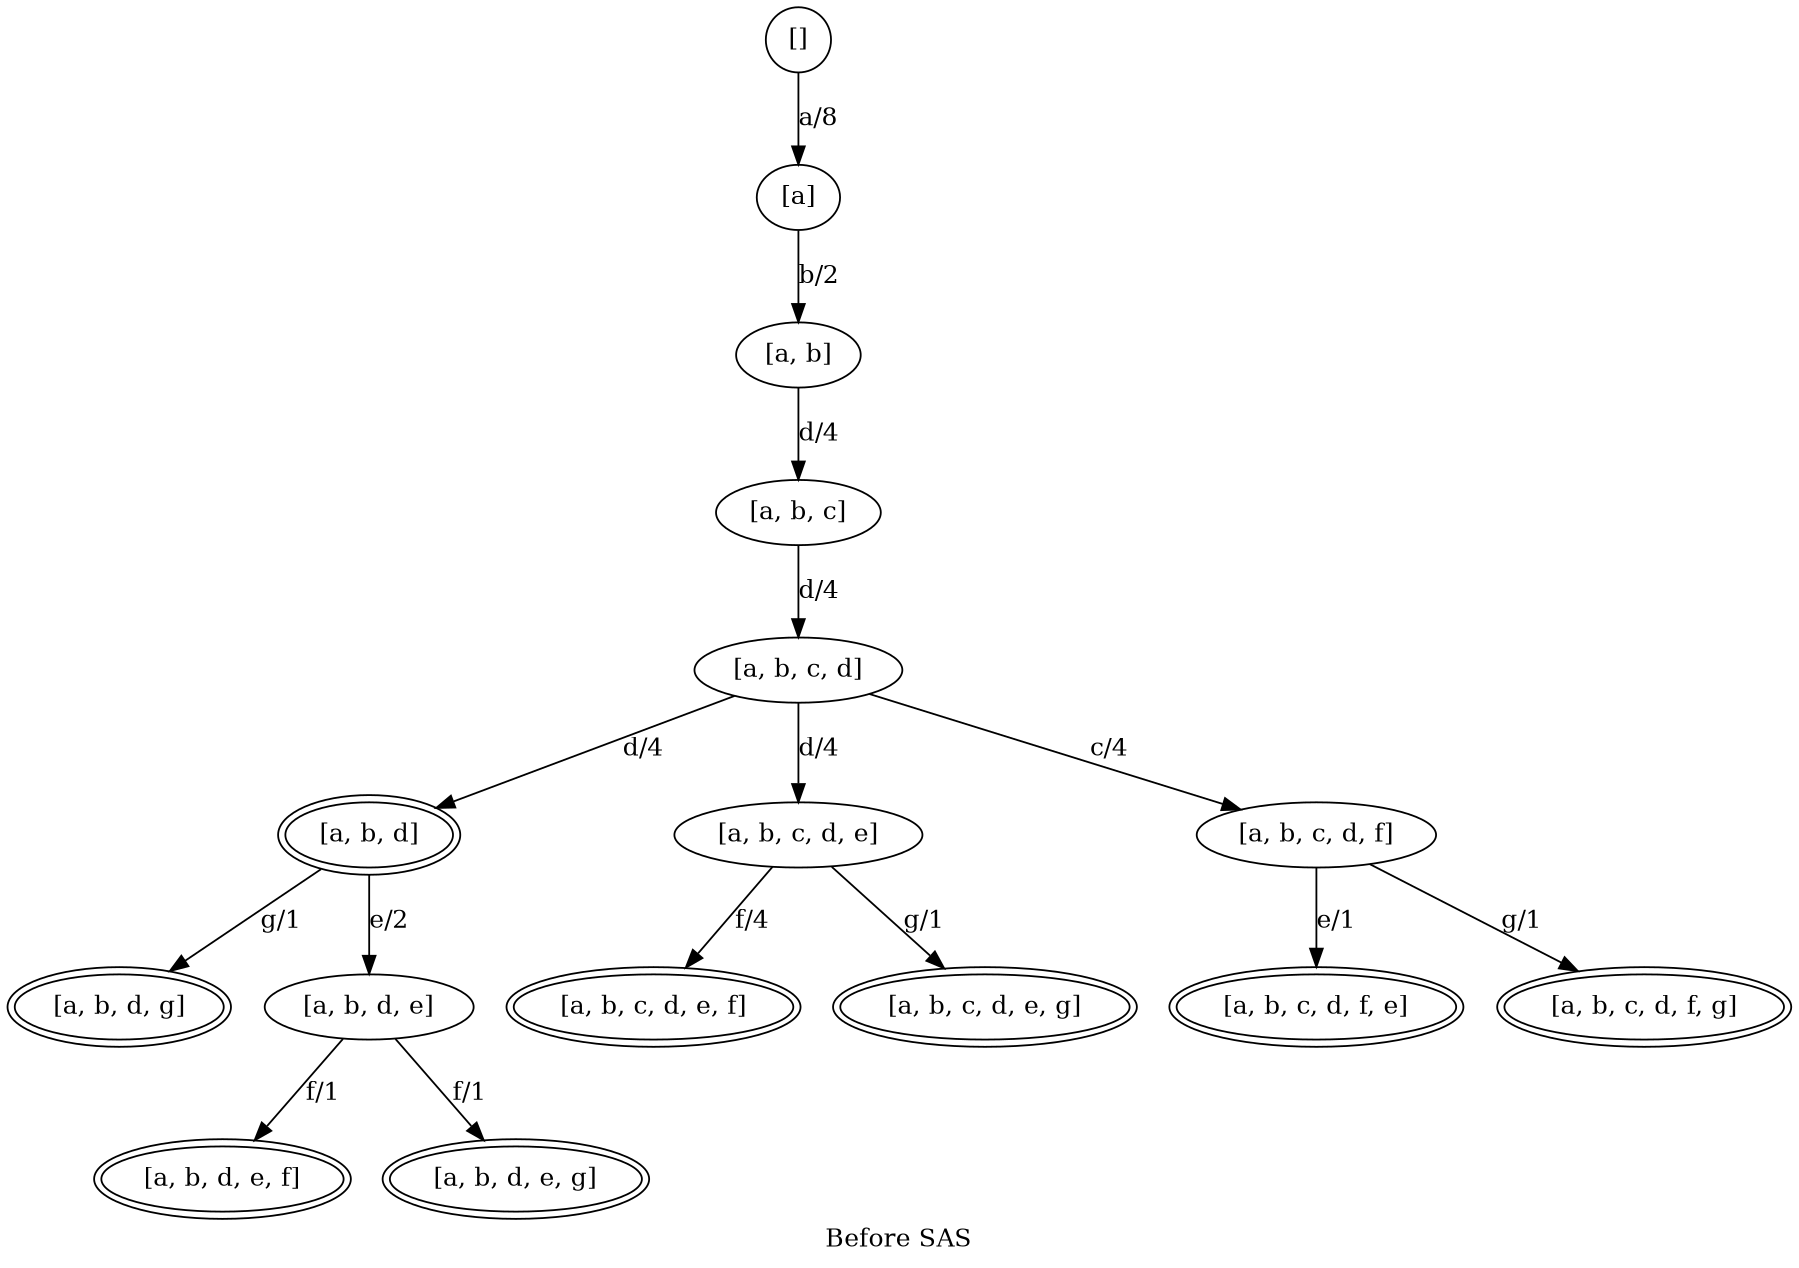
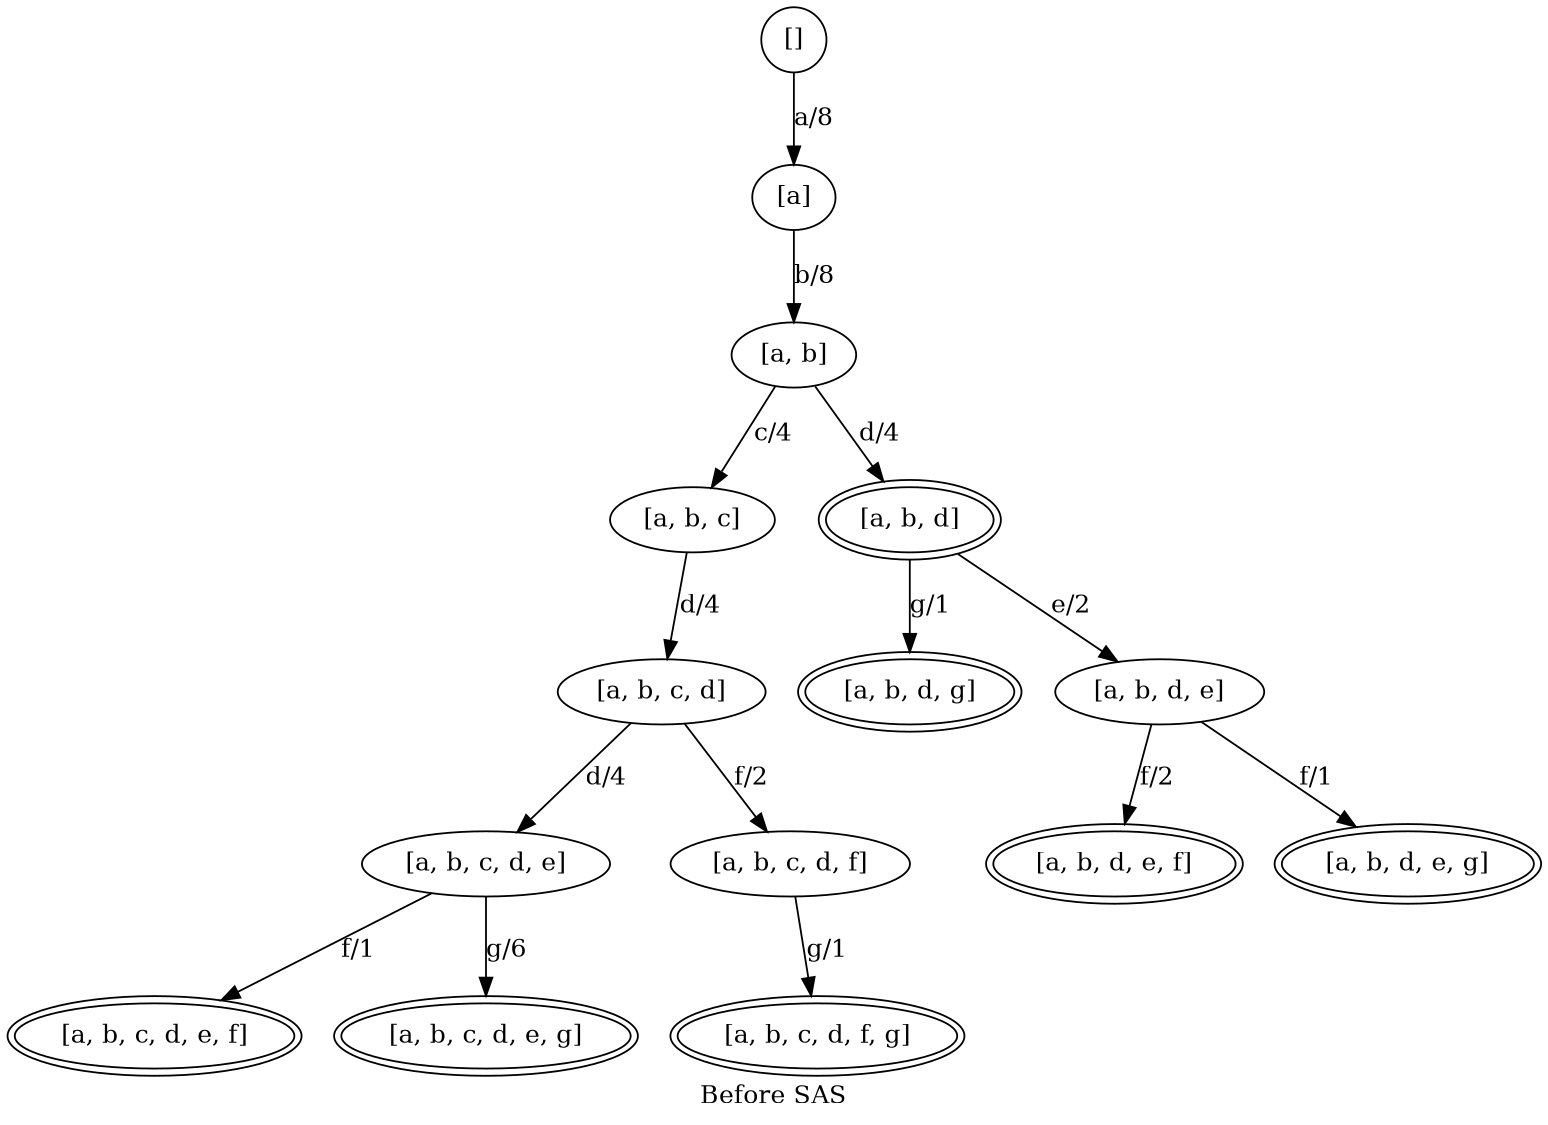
(819, 276) -> (815, 276)
(819, 434) -> (774, 434)
(594, 749) -> (844, 426)
(1110, 749) -> (751, 778)
(752, 921) -> (358, 950)
(924, 921) -> (507, 950)
(1316, 1007) -> none
(323, 1093) -> (1157, 778)
